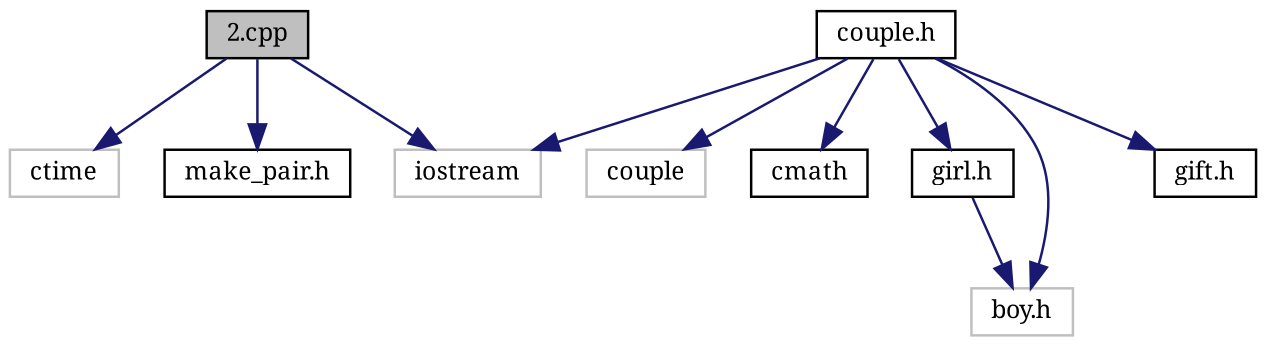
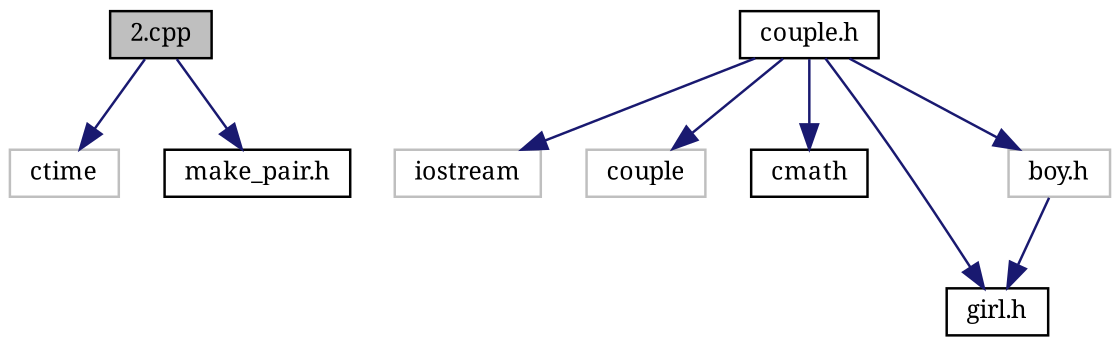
(352, 97) -> none
(1205, 173) -> none
(987, 231) -> (1034, 231)
